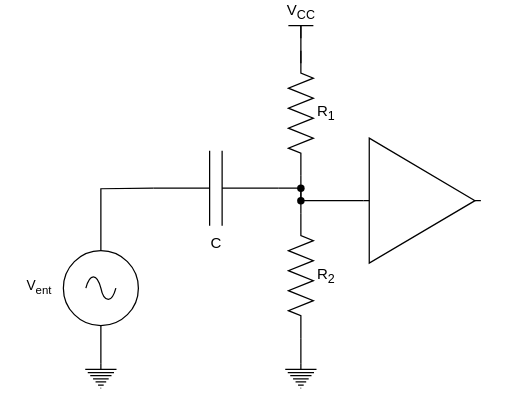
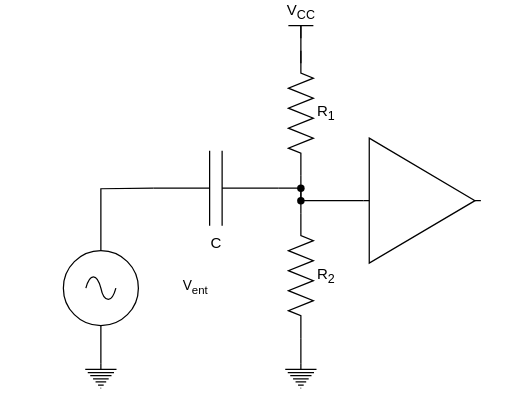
(40, 288) -> (196, 288)
